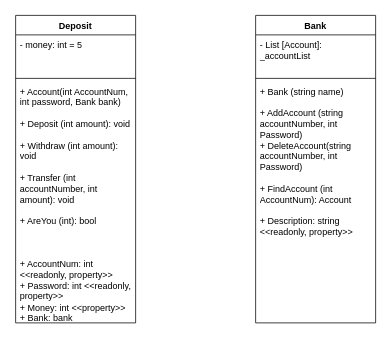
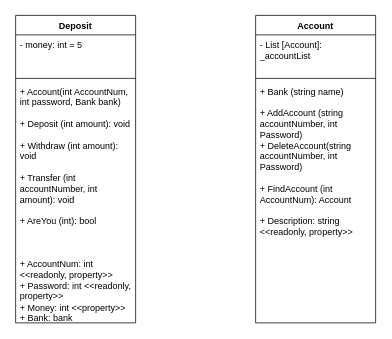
(315, 26) -> (315, 26)
